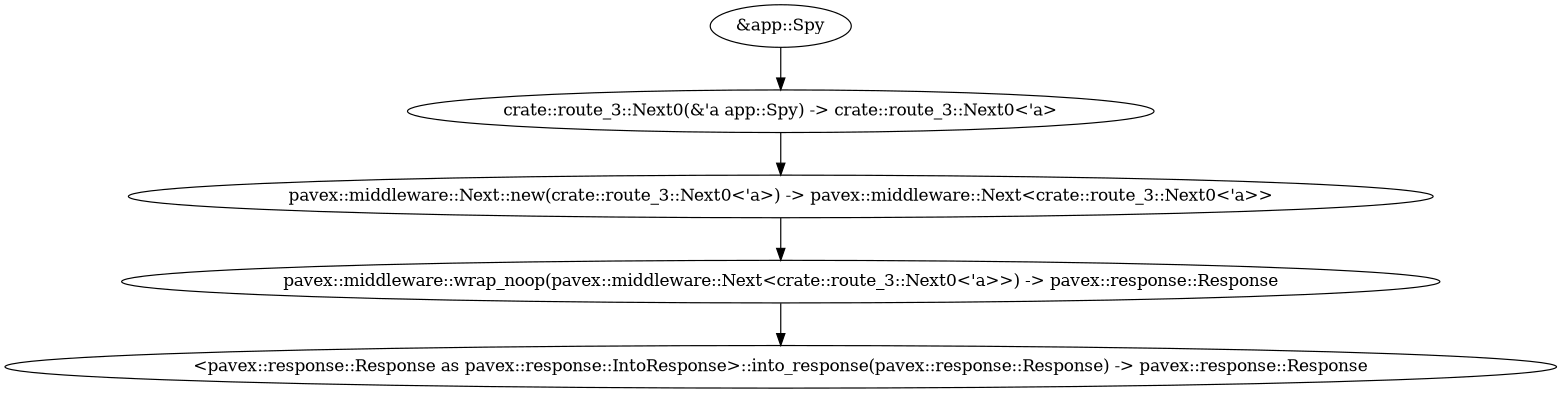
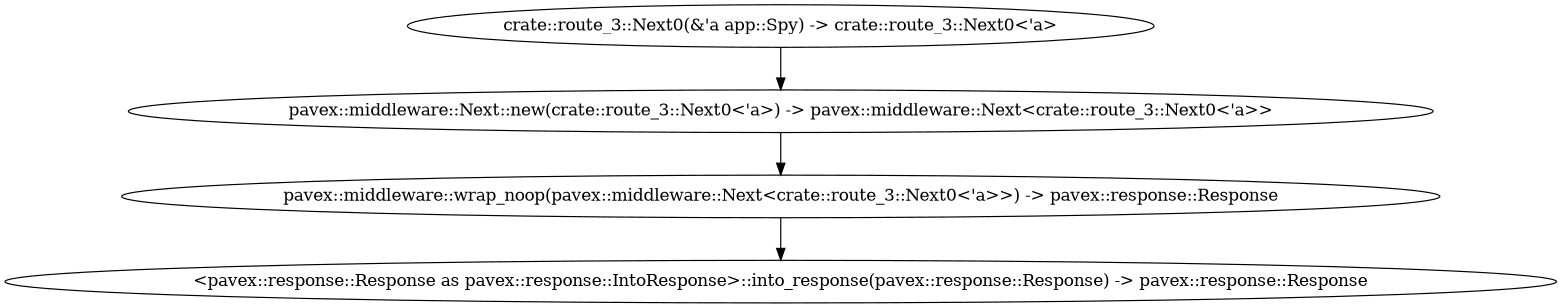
(781, 26) -> none
